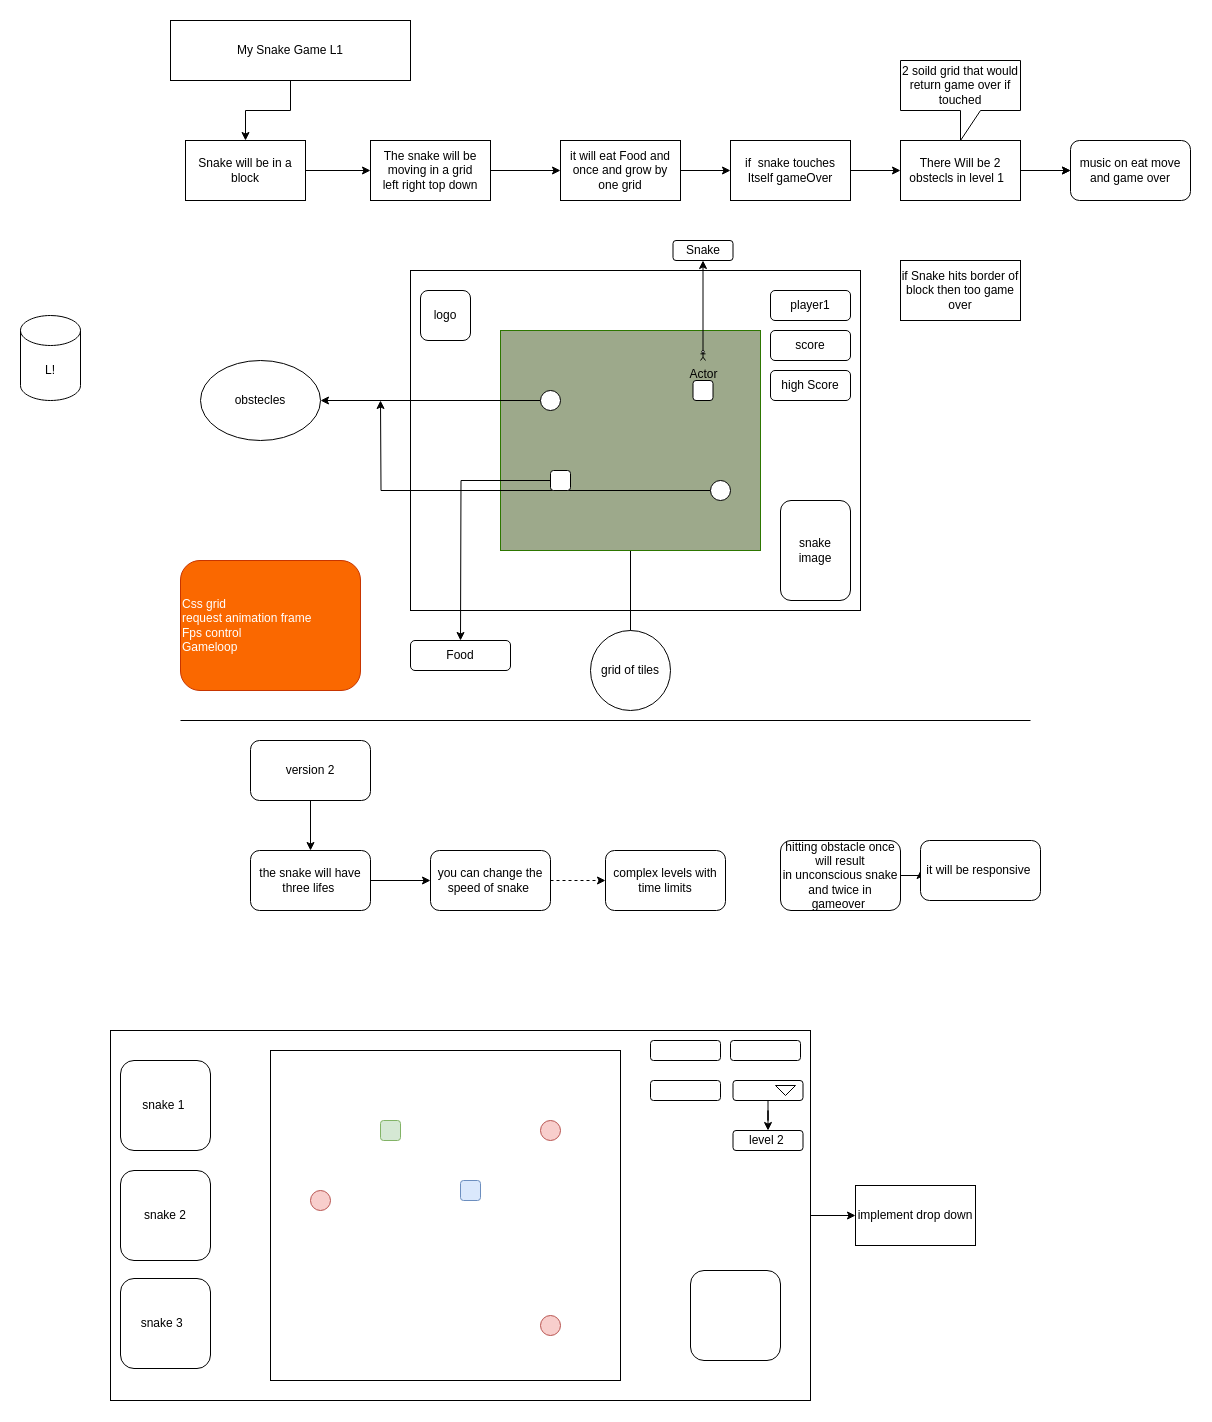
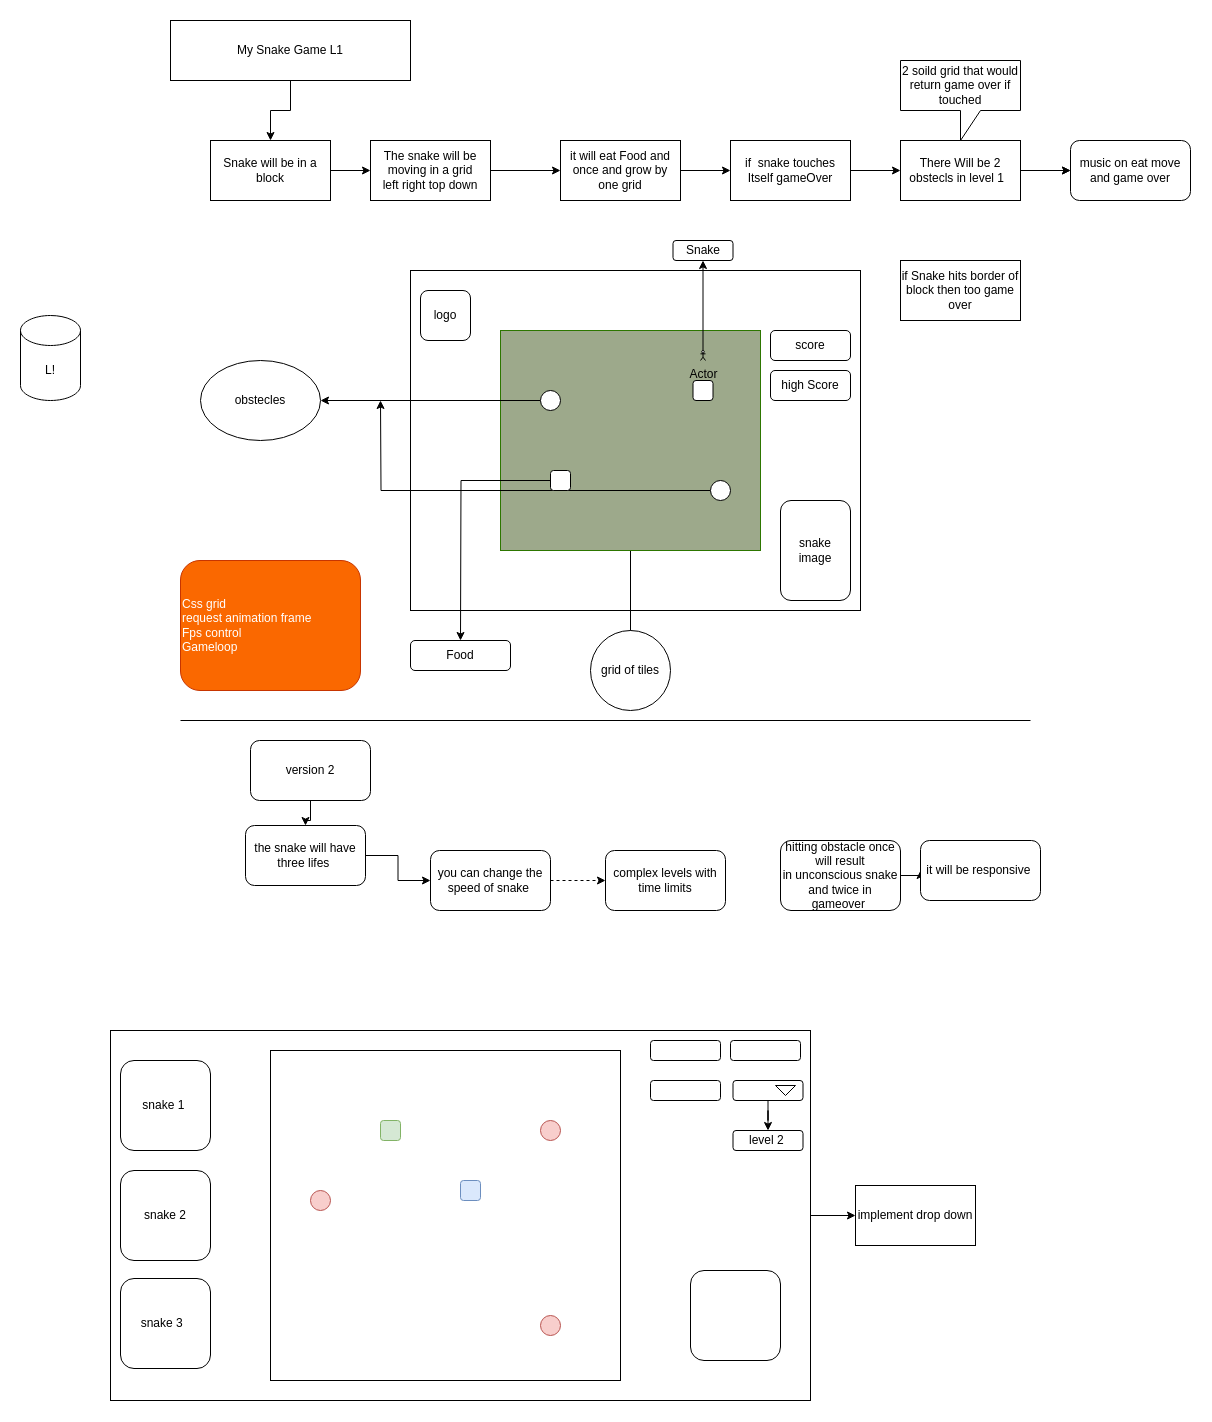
(246, 171) -> (271, 171)
(811, 306) -> none
(311, 881) -> (306, 856)
